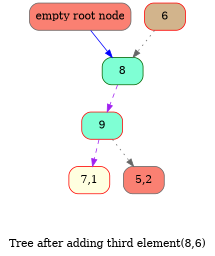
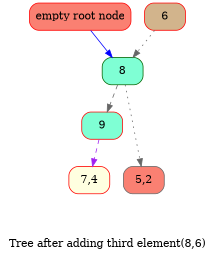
(80, 17) -> (80, 17)
(114, 95) -> (114, 95)
(121, 150) -> (132, 122)
(89, 180) -> (89, 180)
